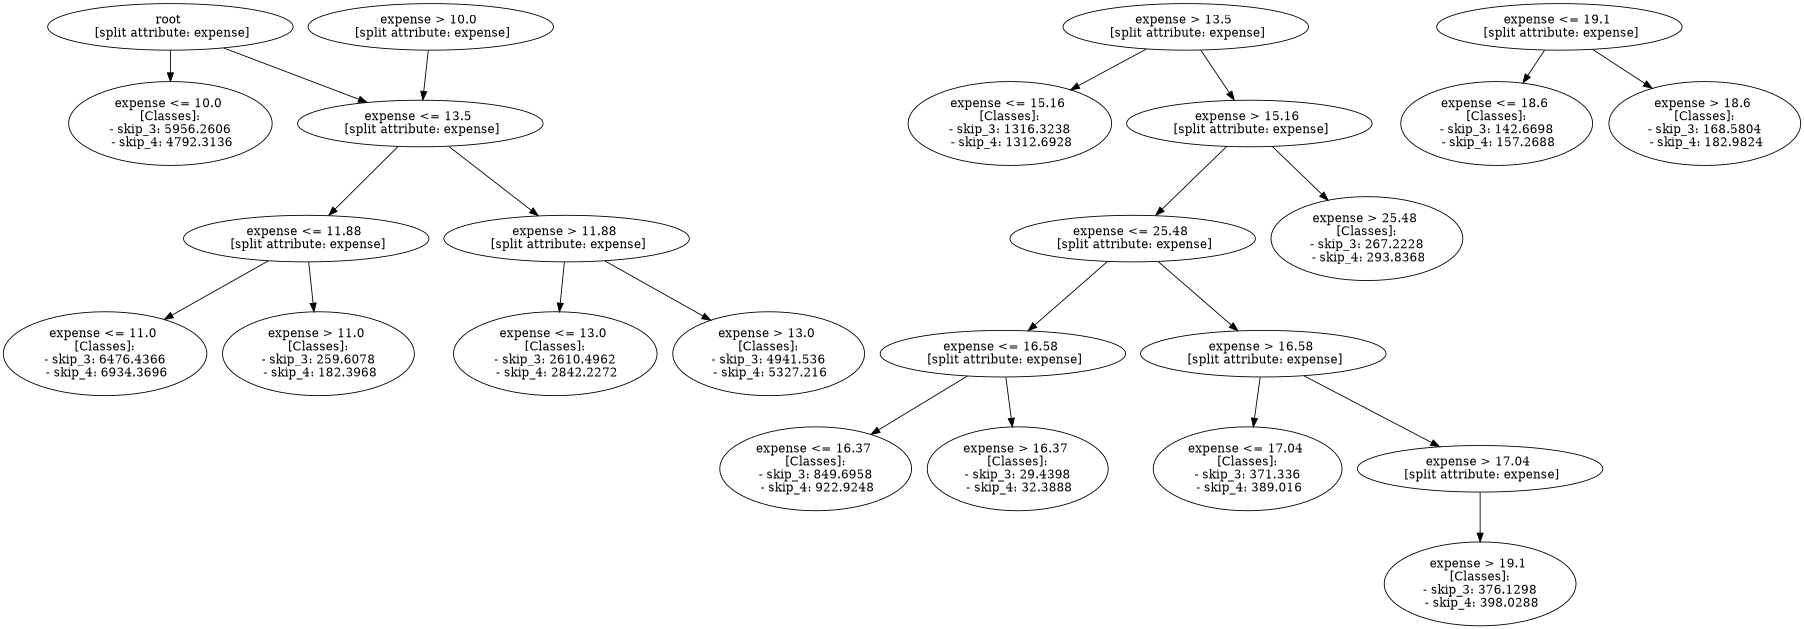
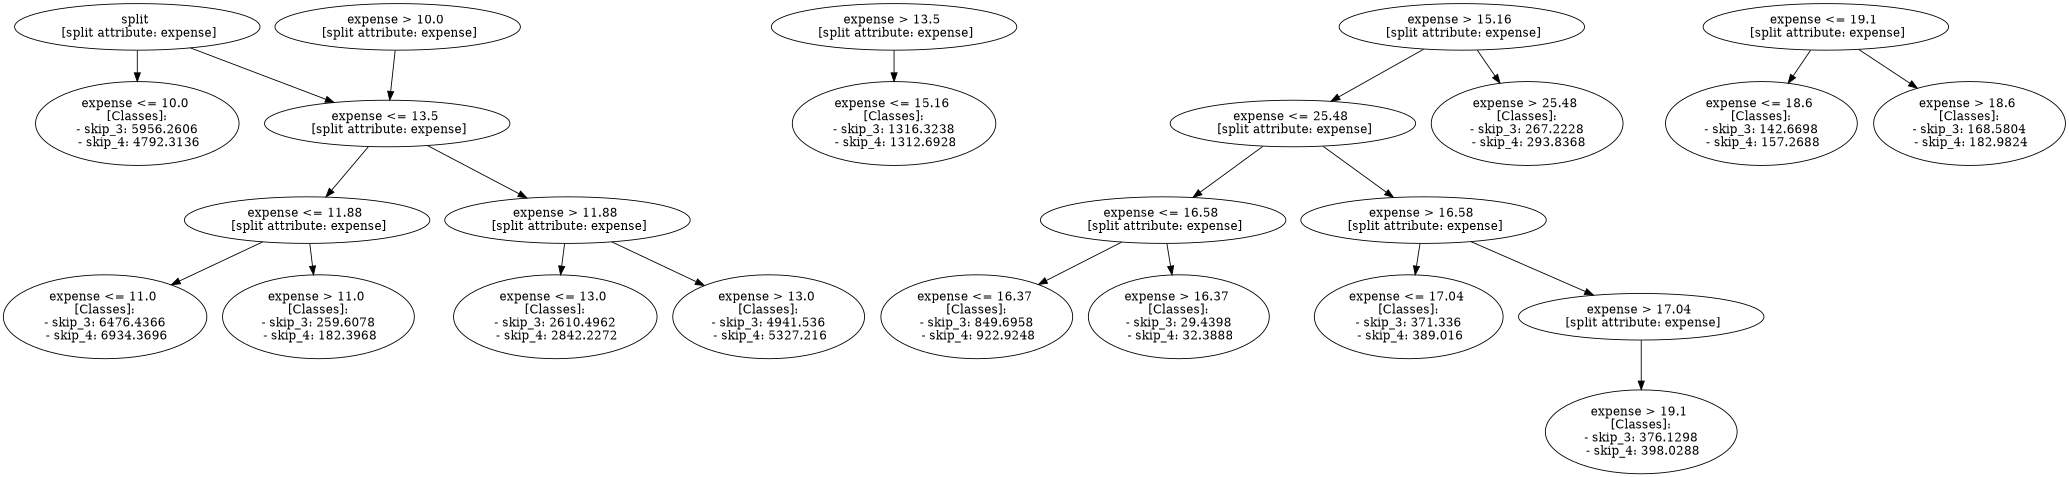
(170, 27) -> (137, 27)
(1215, 71) -> none
